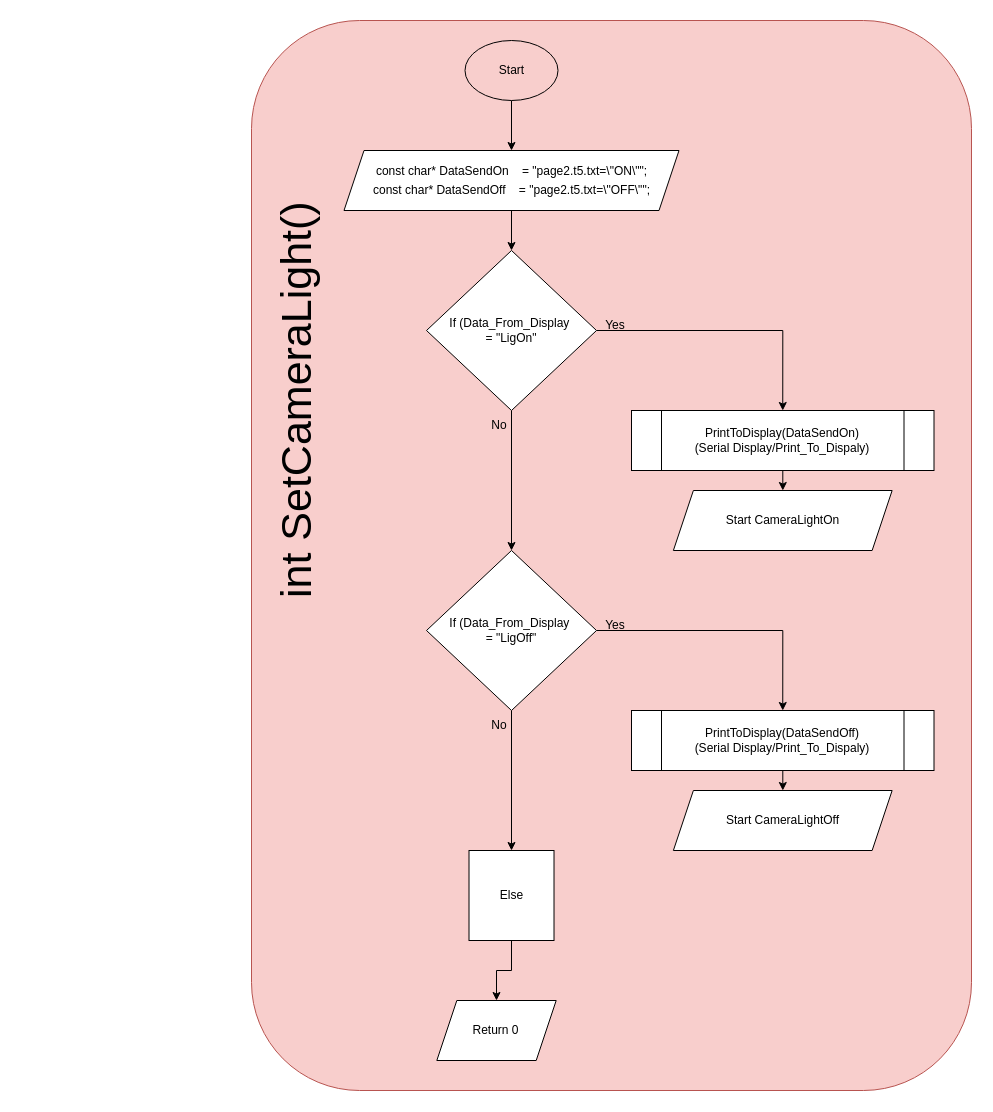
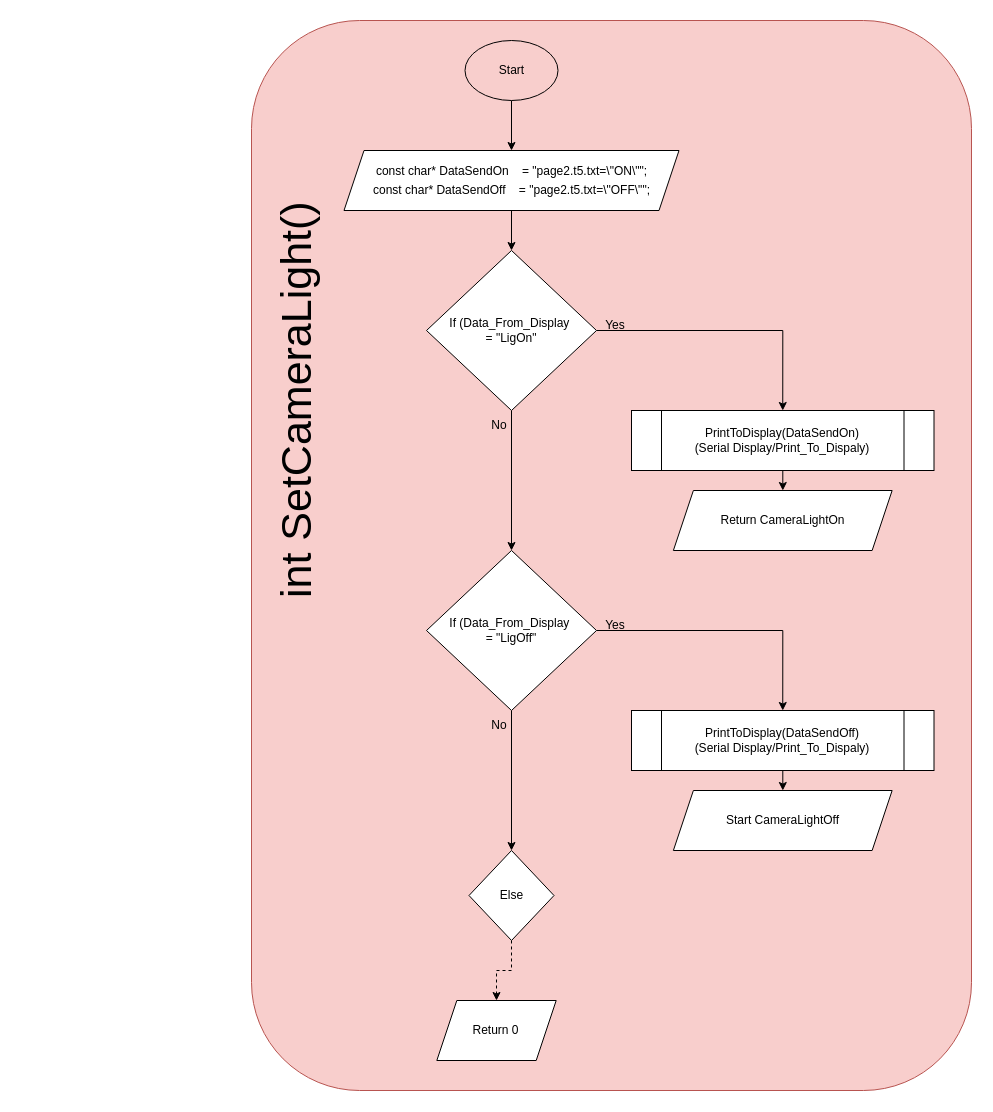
(783, 521) -> (783, 521)
(512, 896) -> (512, 896)
(509, 971) -> (509, 971)
